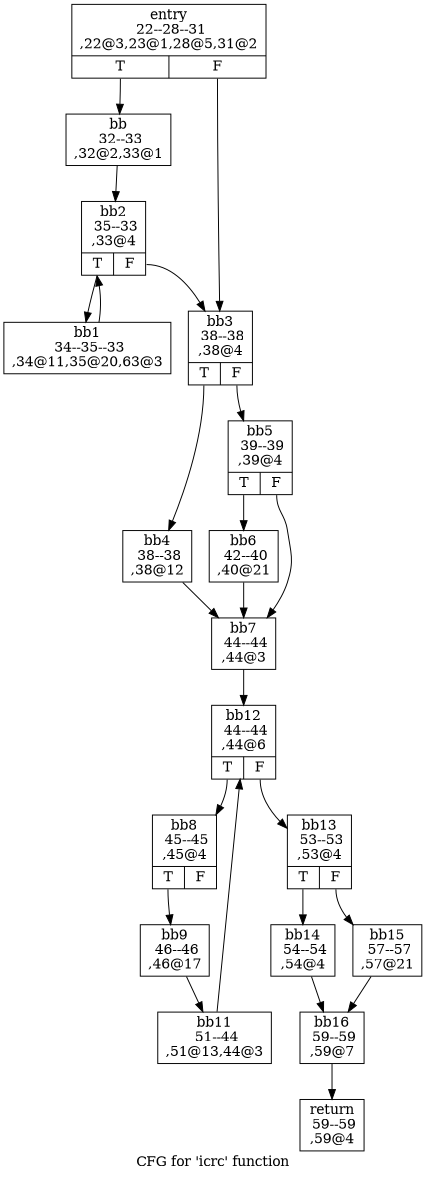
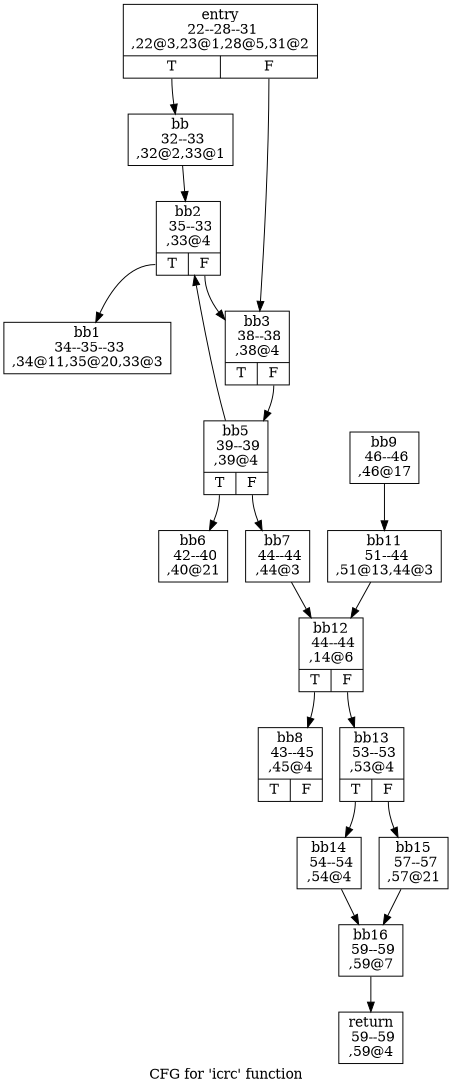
(100, 304) -> (209, 353)
(87, 362) -> (87, 362)
(157, 556) -> none
(244, 595) -> none
(244, 745) -> (331, 658)
(184, 840) -> (290, 753)
(168, 902) -> none
